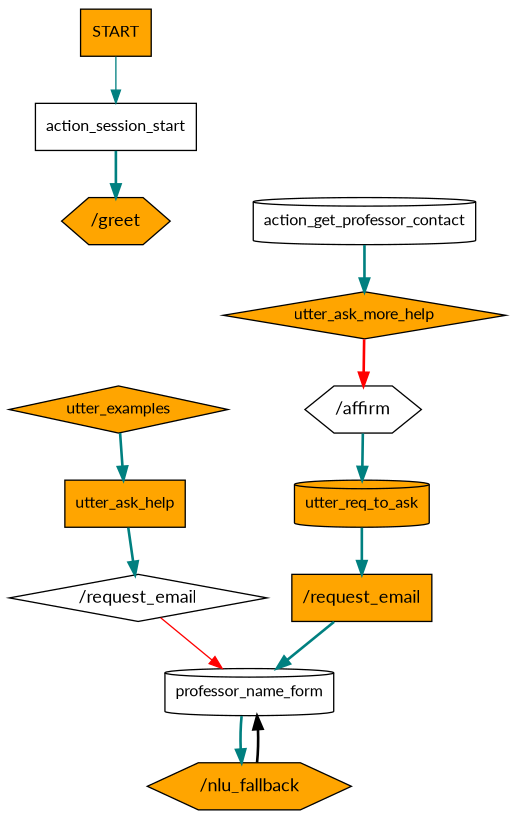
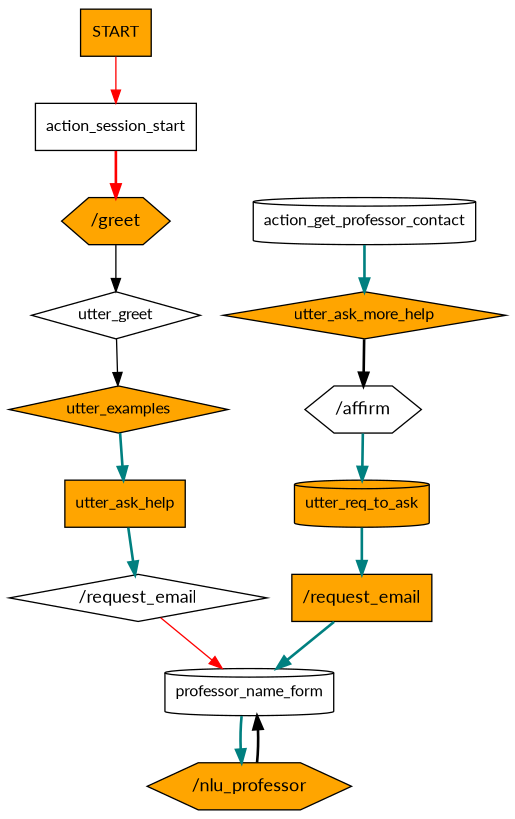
(116, 73) -> (116, 73)
(116, 168) -> (116, 168)
none -> (116, 315)
(364, 356) -> (364, 356)
(249, 786) -> (249, 786)
